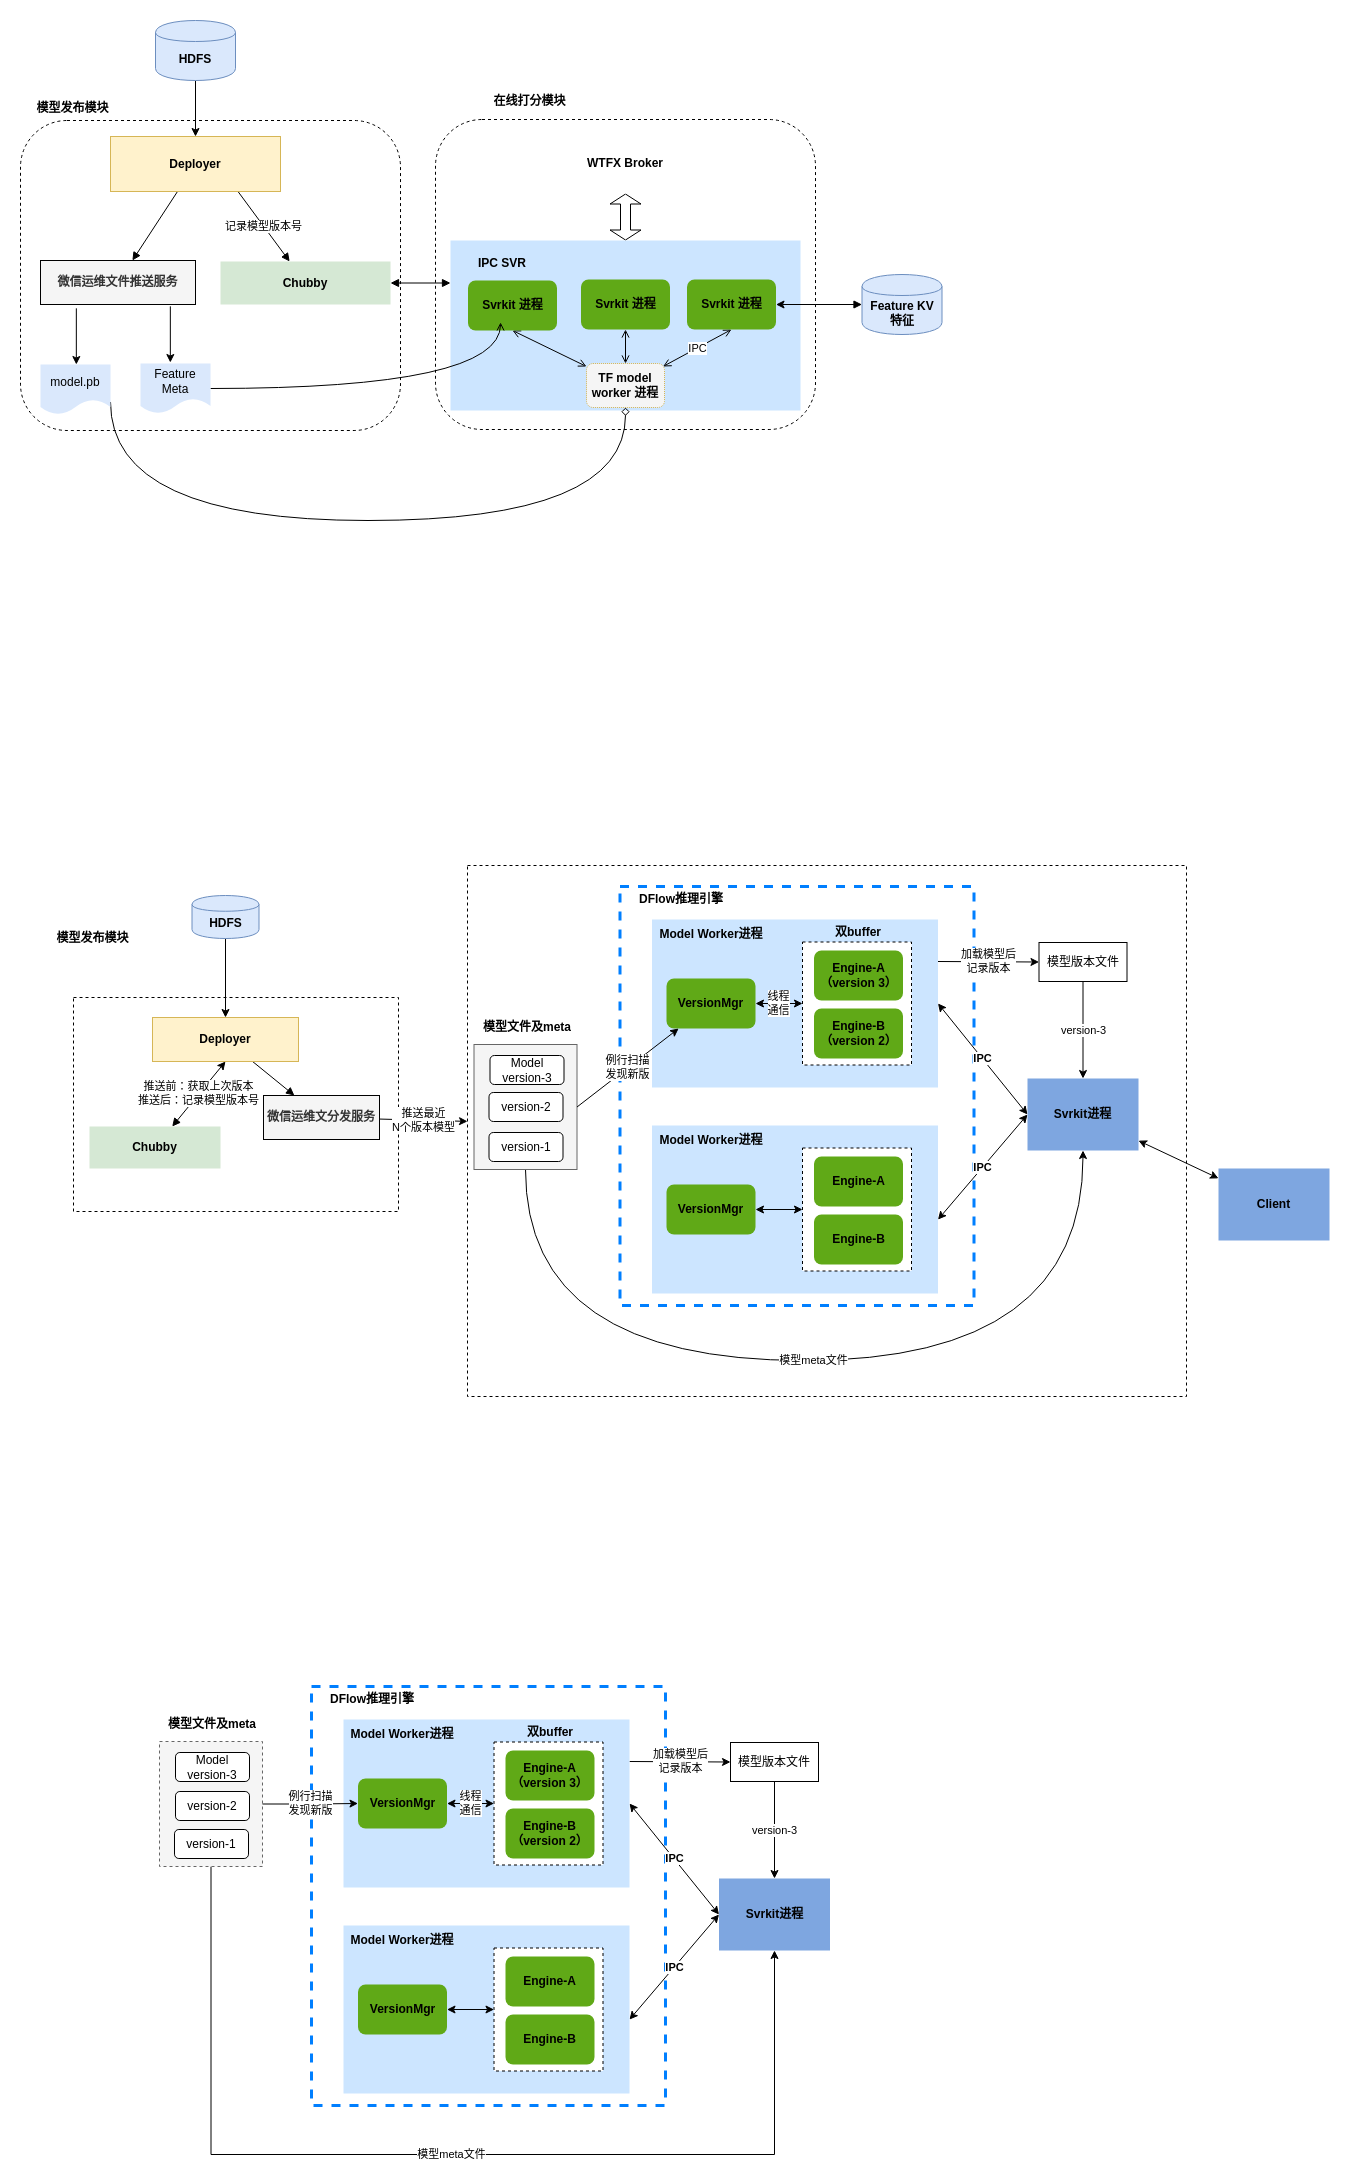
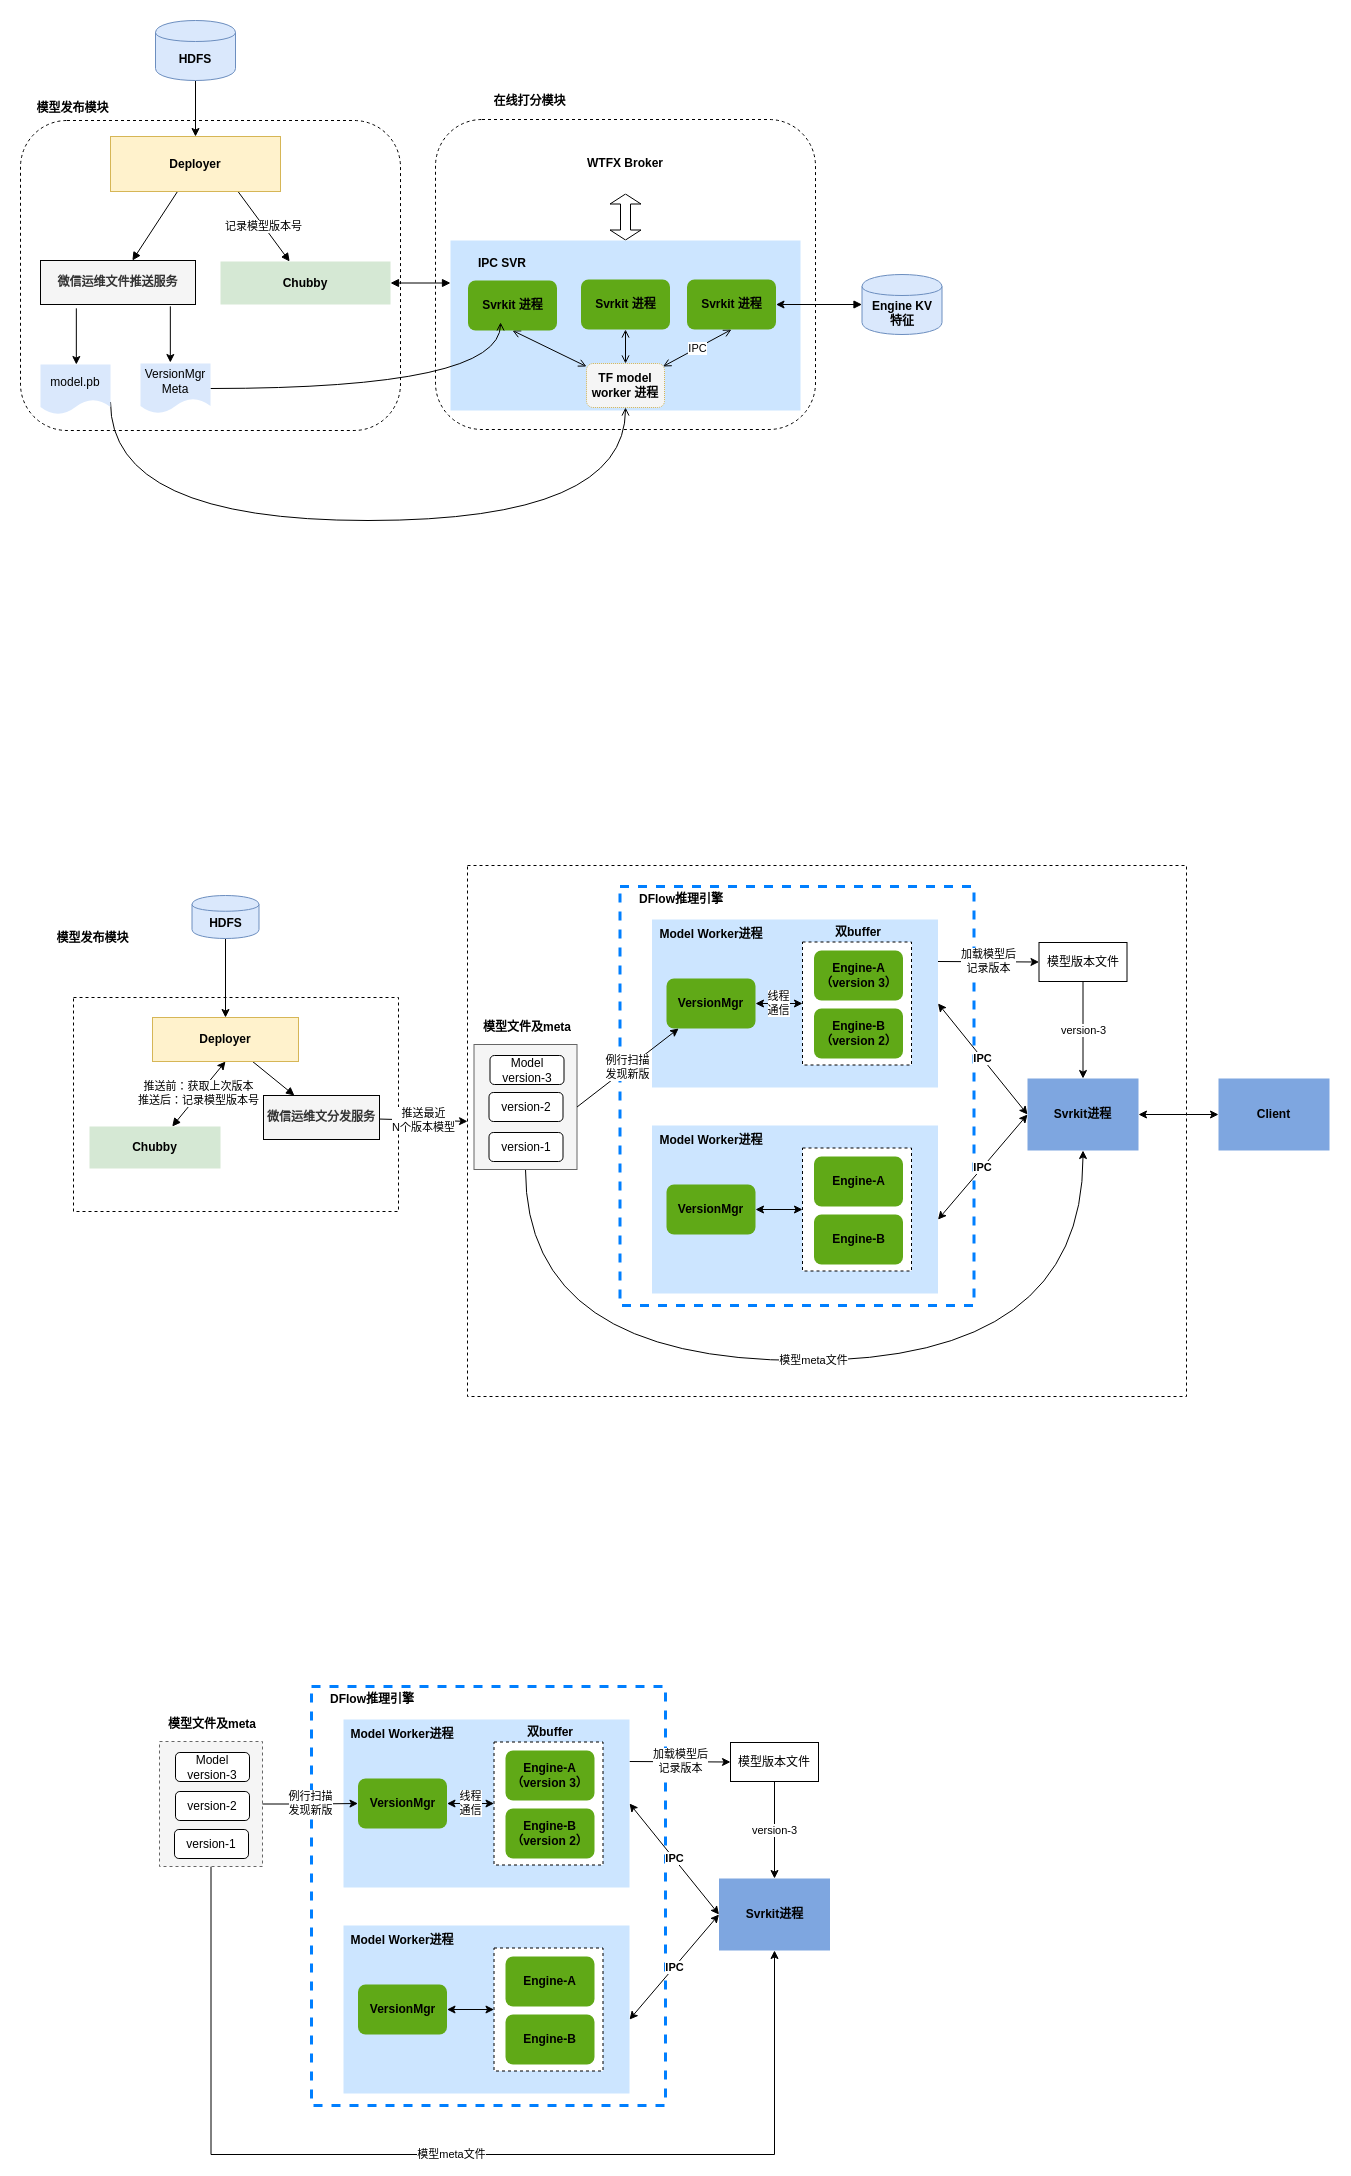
(903, 314) -> (903, 314)
(176, 382) -> (176, 382)
(582, 484) -> (583, 482)
(1274, 1205) -> (1274, 1115)
